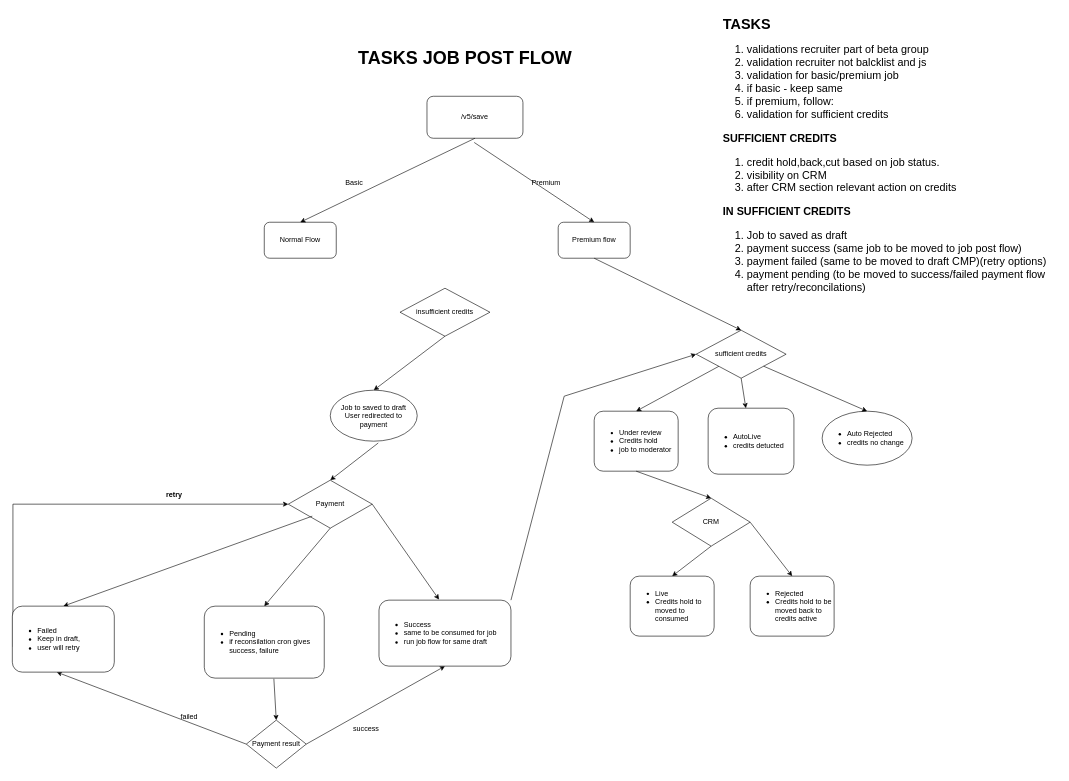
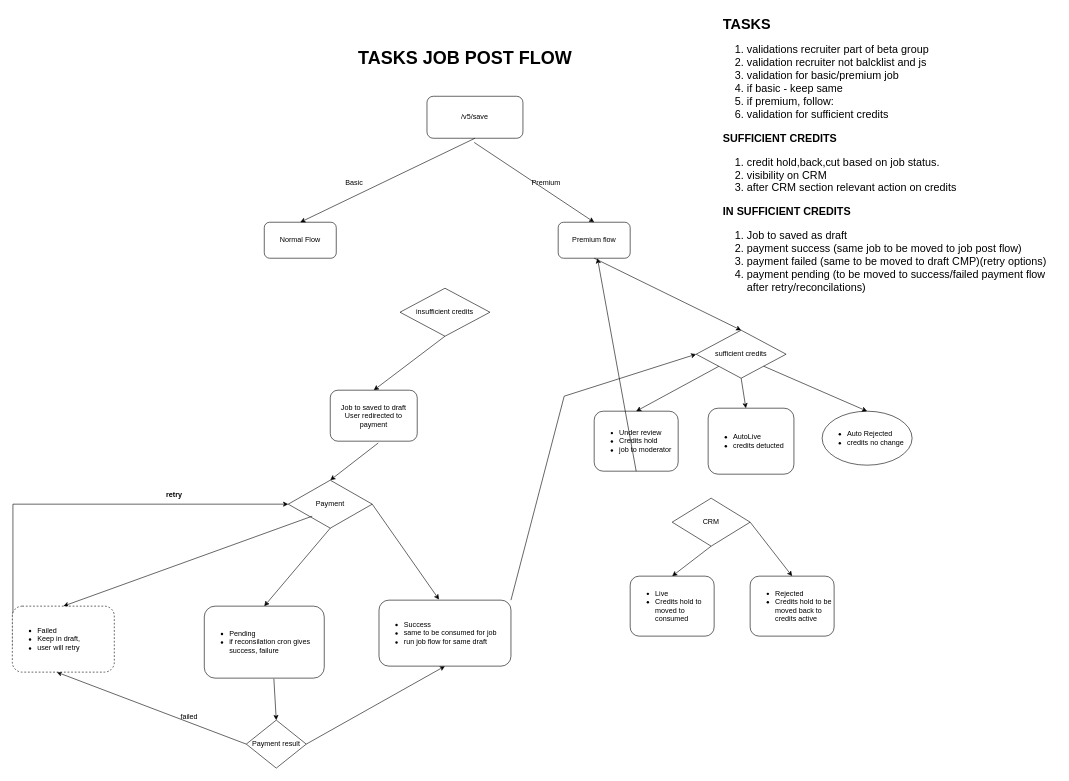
(374, 416) -> (374, 416)
(672, 484) -> (614, 347)
(63, 639) -> (63, 639)
(366, 729) -> none
